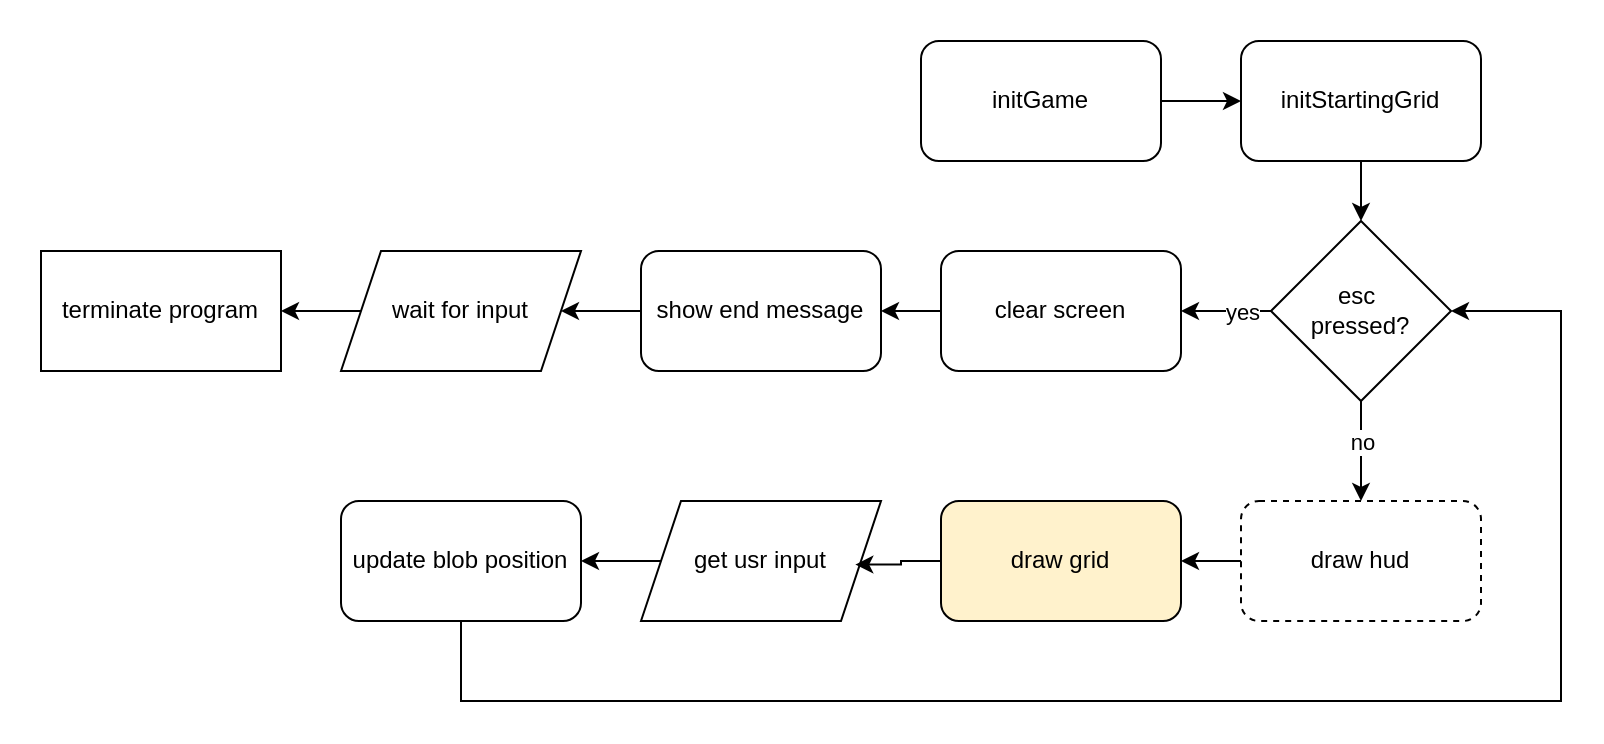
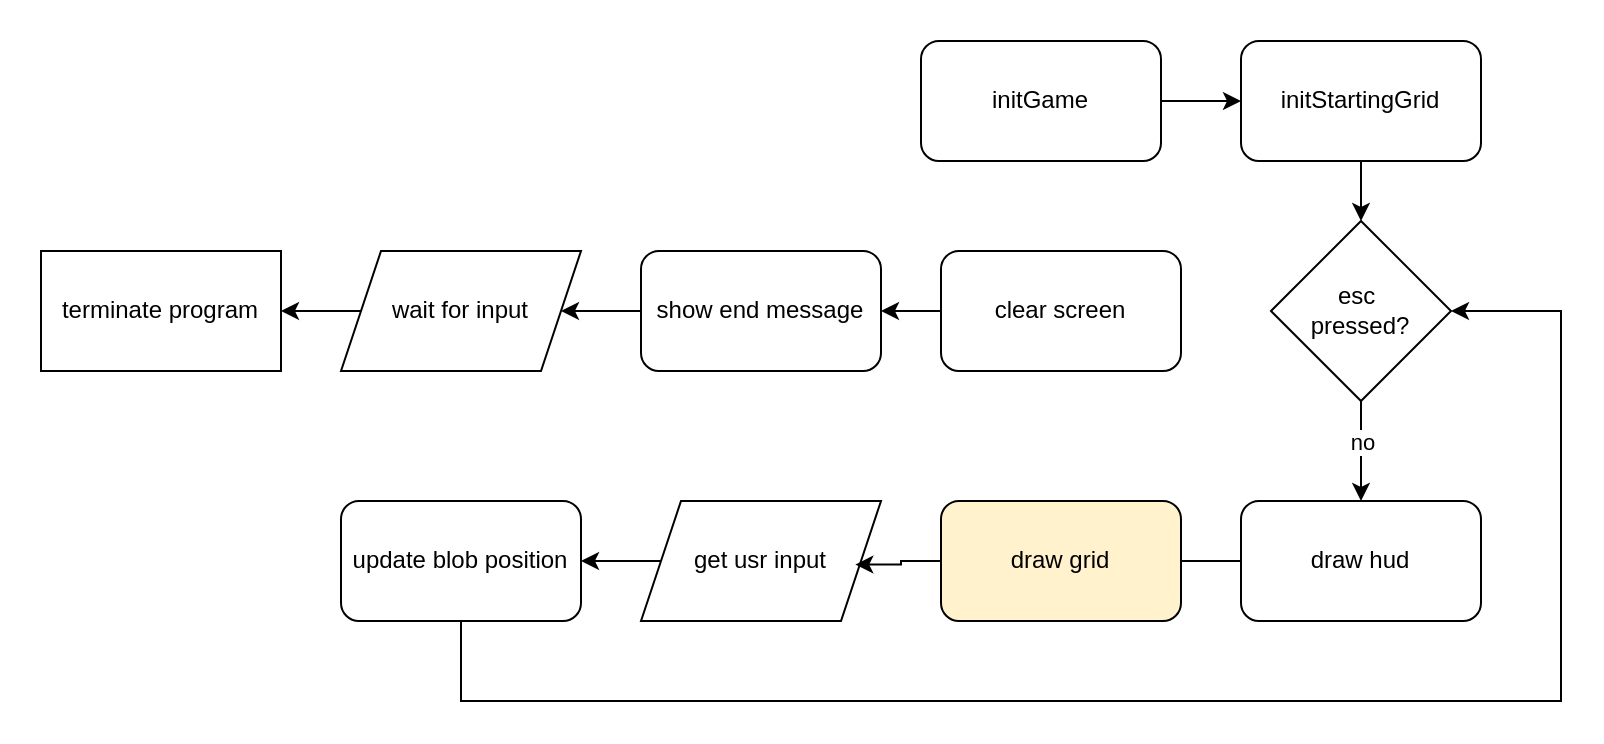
(1233, 311) -> none
(1196, 561) -> (1190, 561)
(1361, 561) -> (1361, 561)
